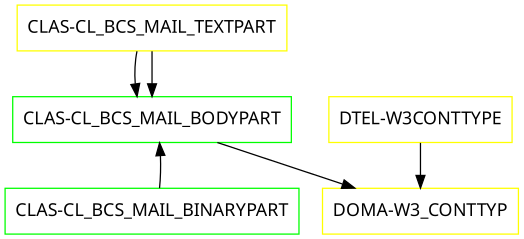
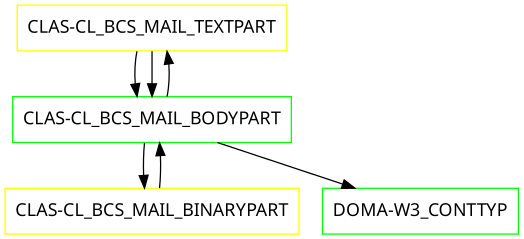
none -> (169, 80)
(420, 120) -> none
none -> (144, 159)
(152, 211) -> (152, 211)
(420, 211) -> (420, 211)
